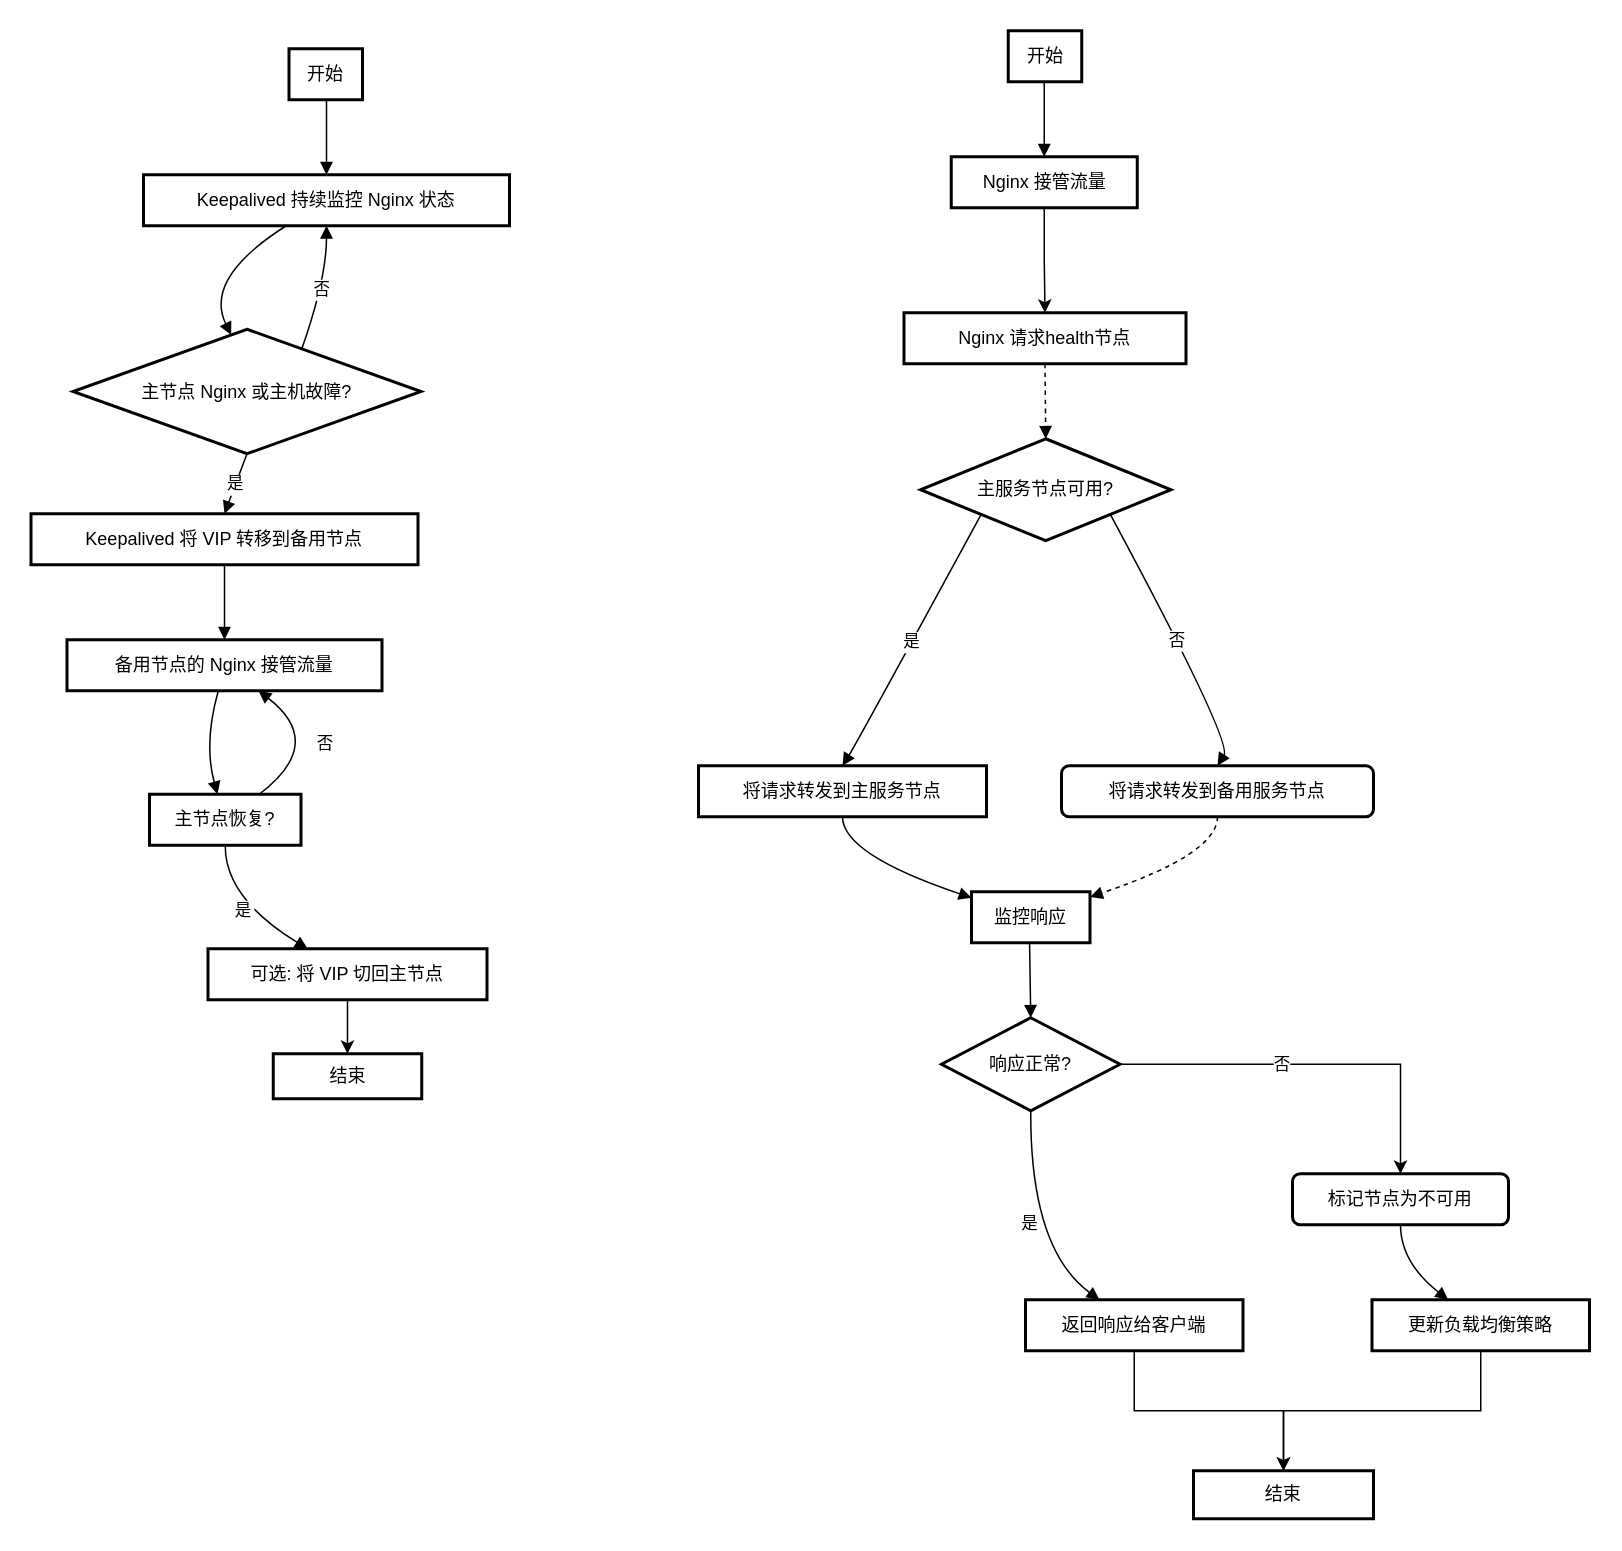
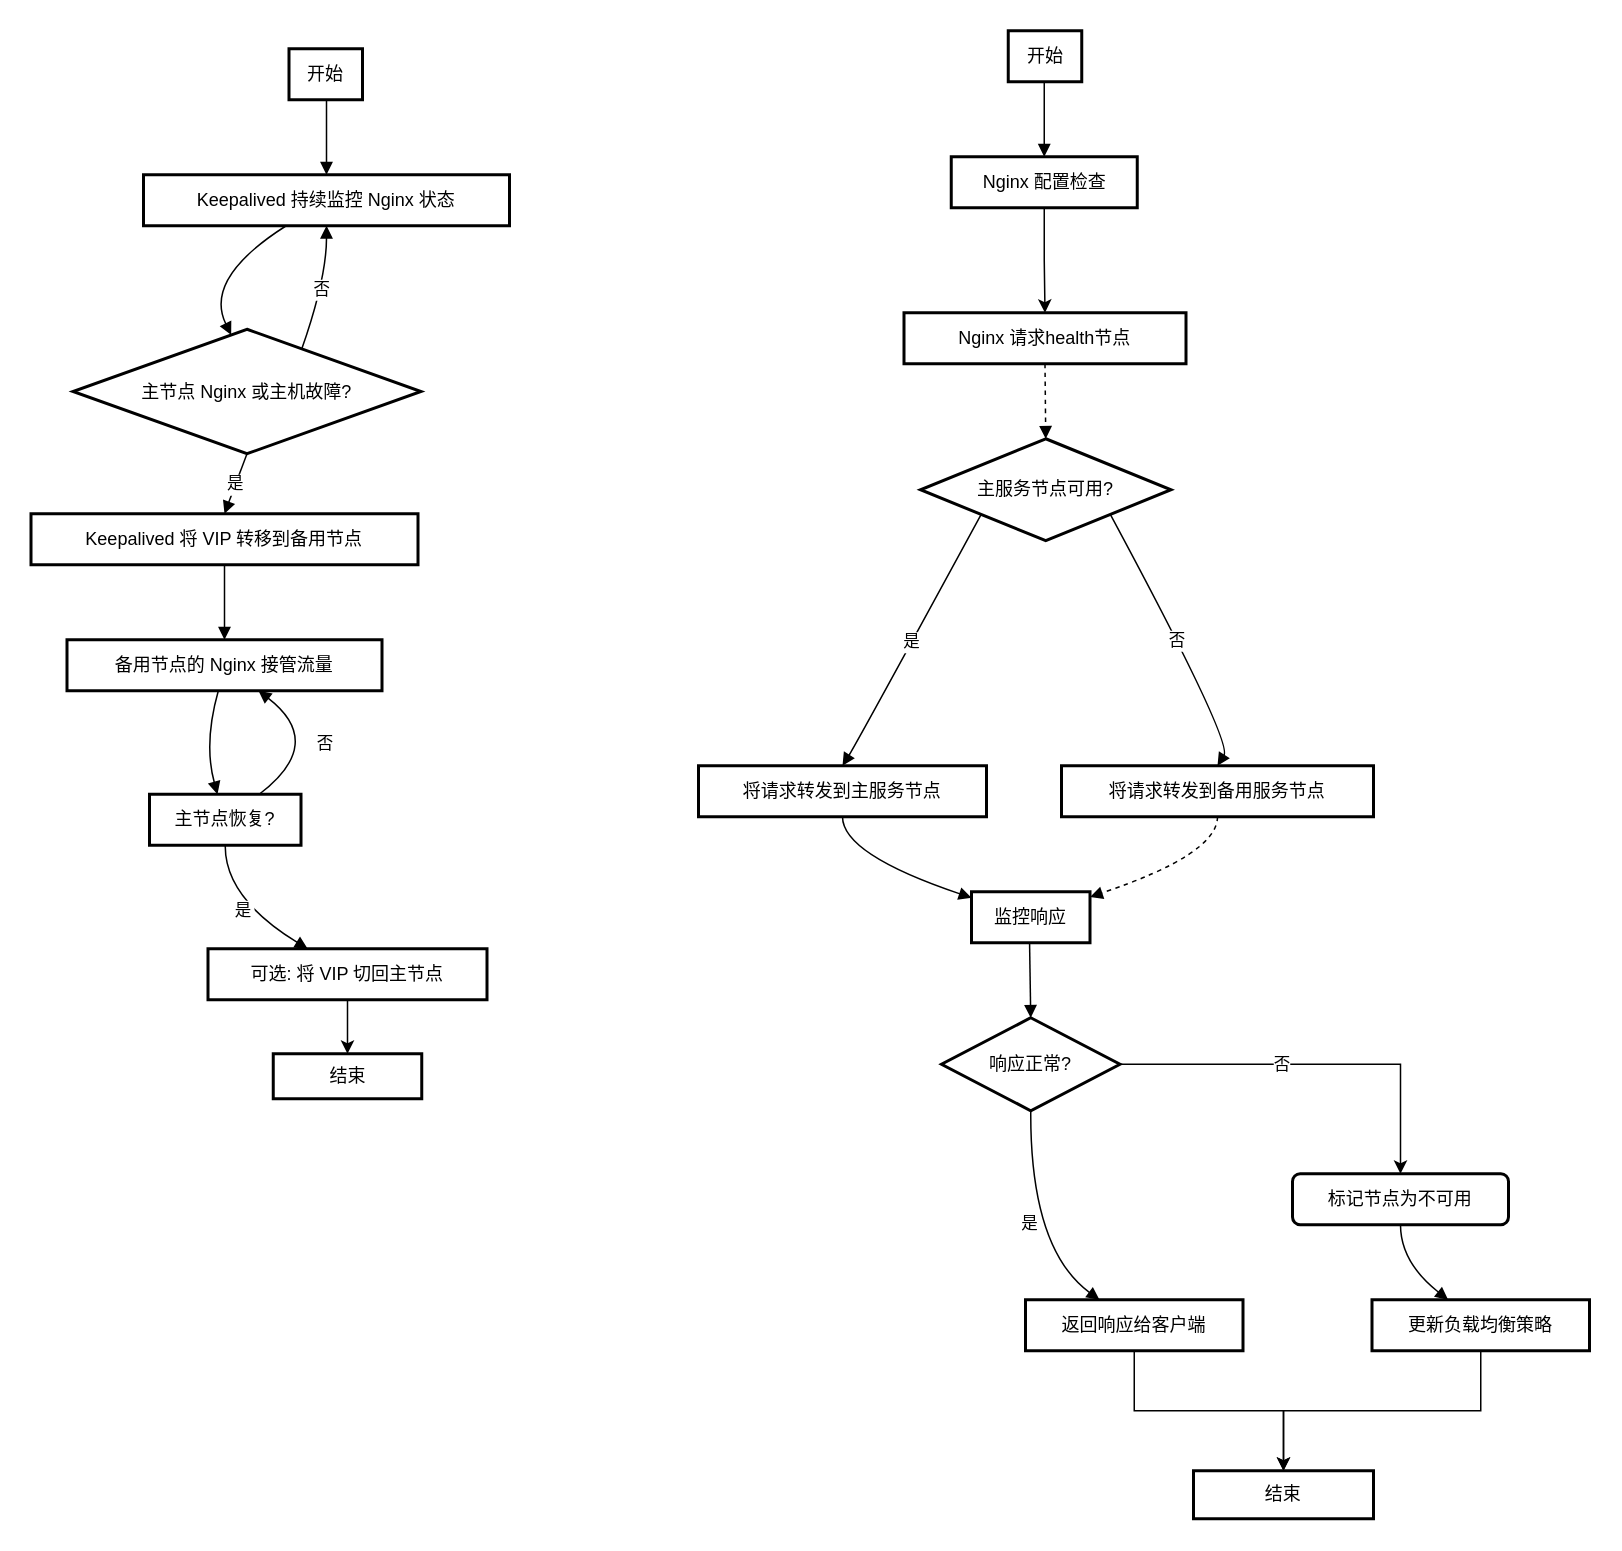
(1045, 182) -> (1045, 182)
(1217, 791) -> (1217, 791)
